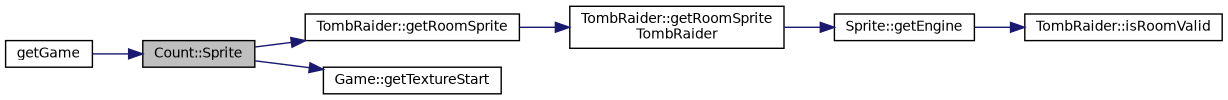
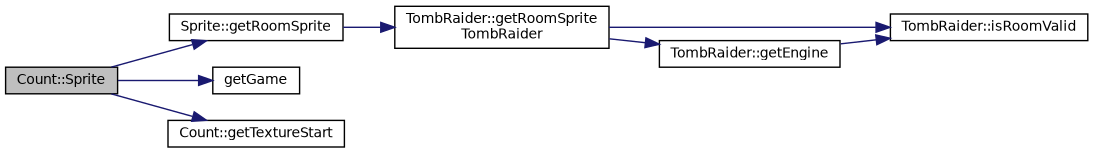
(412, 27) -> (256, 27)
none -> (742, 27)
(904, 27) -> (750, 54)
(110, 54) -> (158, 80)
(412, 80) -> (256, 134)
